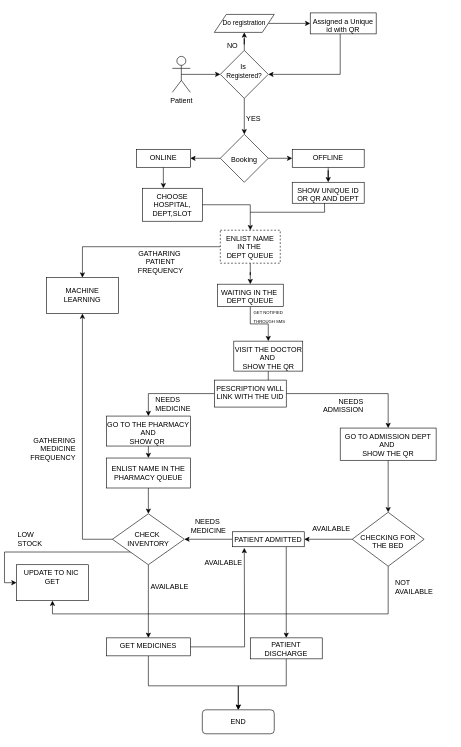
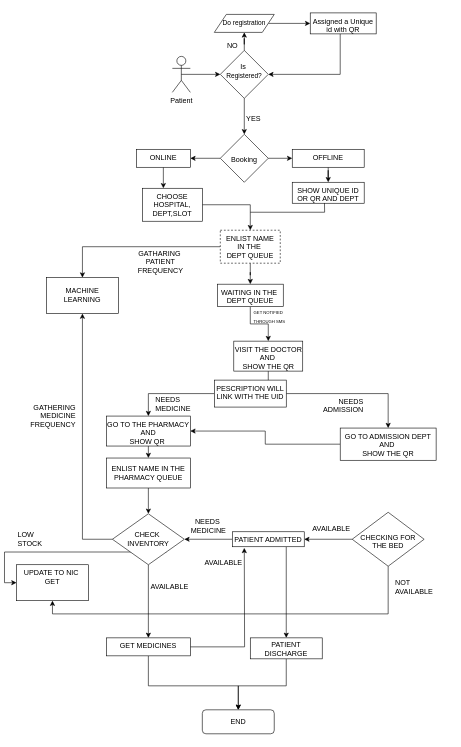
(47, 449) -> (47, 416)
(389, 507) -> (266, 443)
